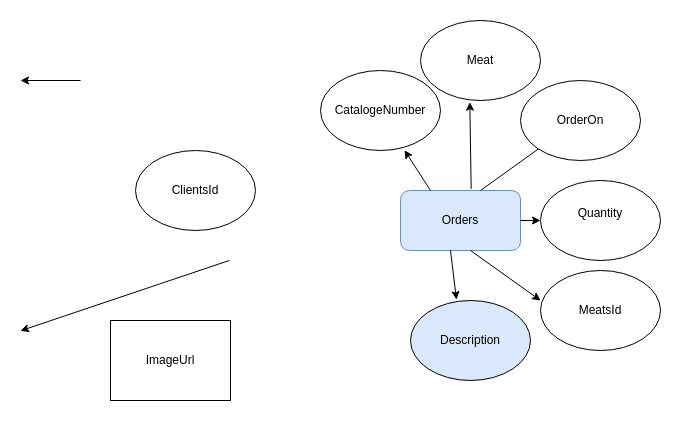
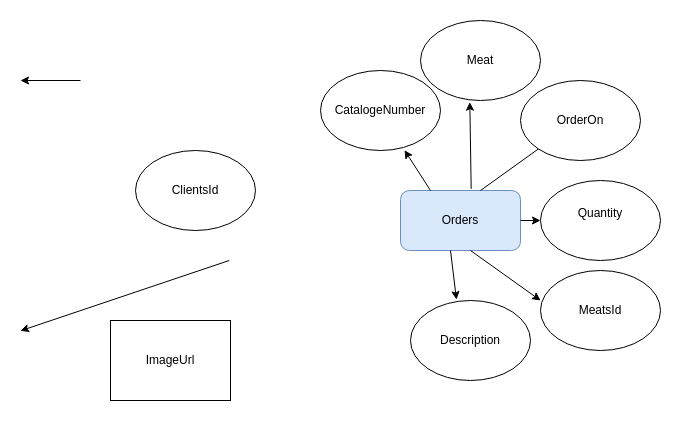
(471, 341) -> (471, 341)
